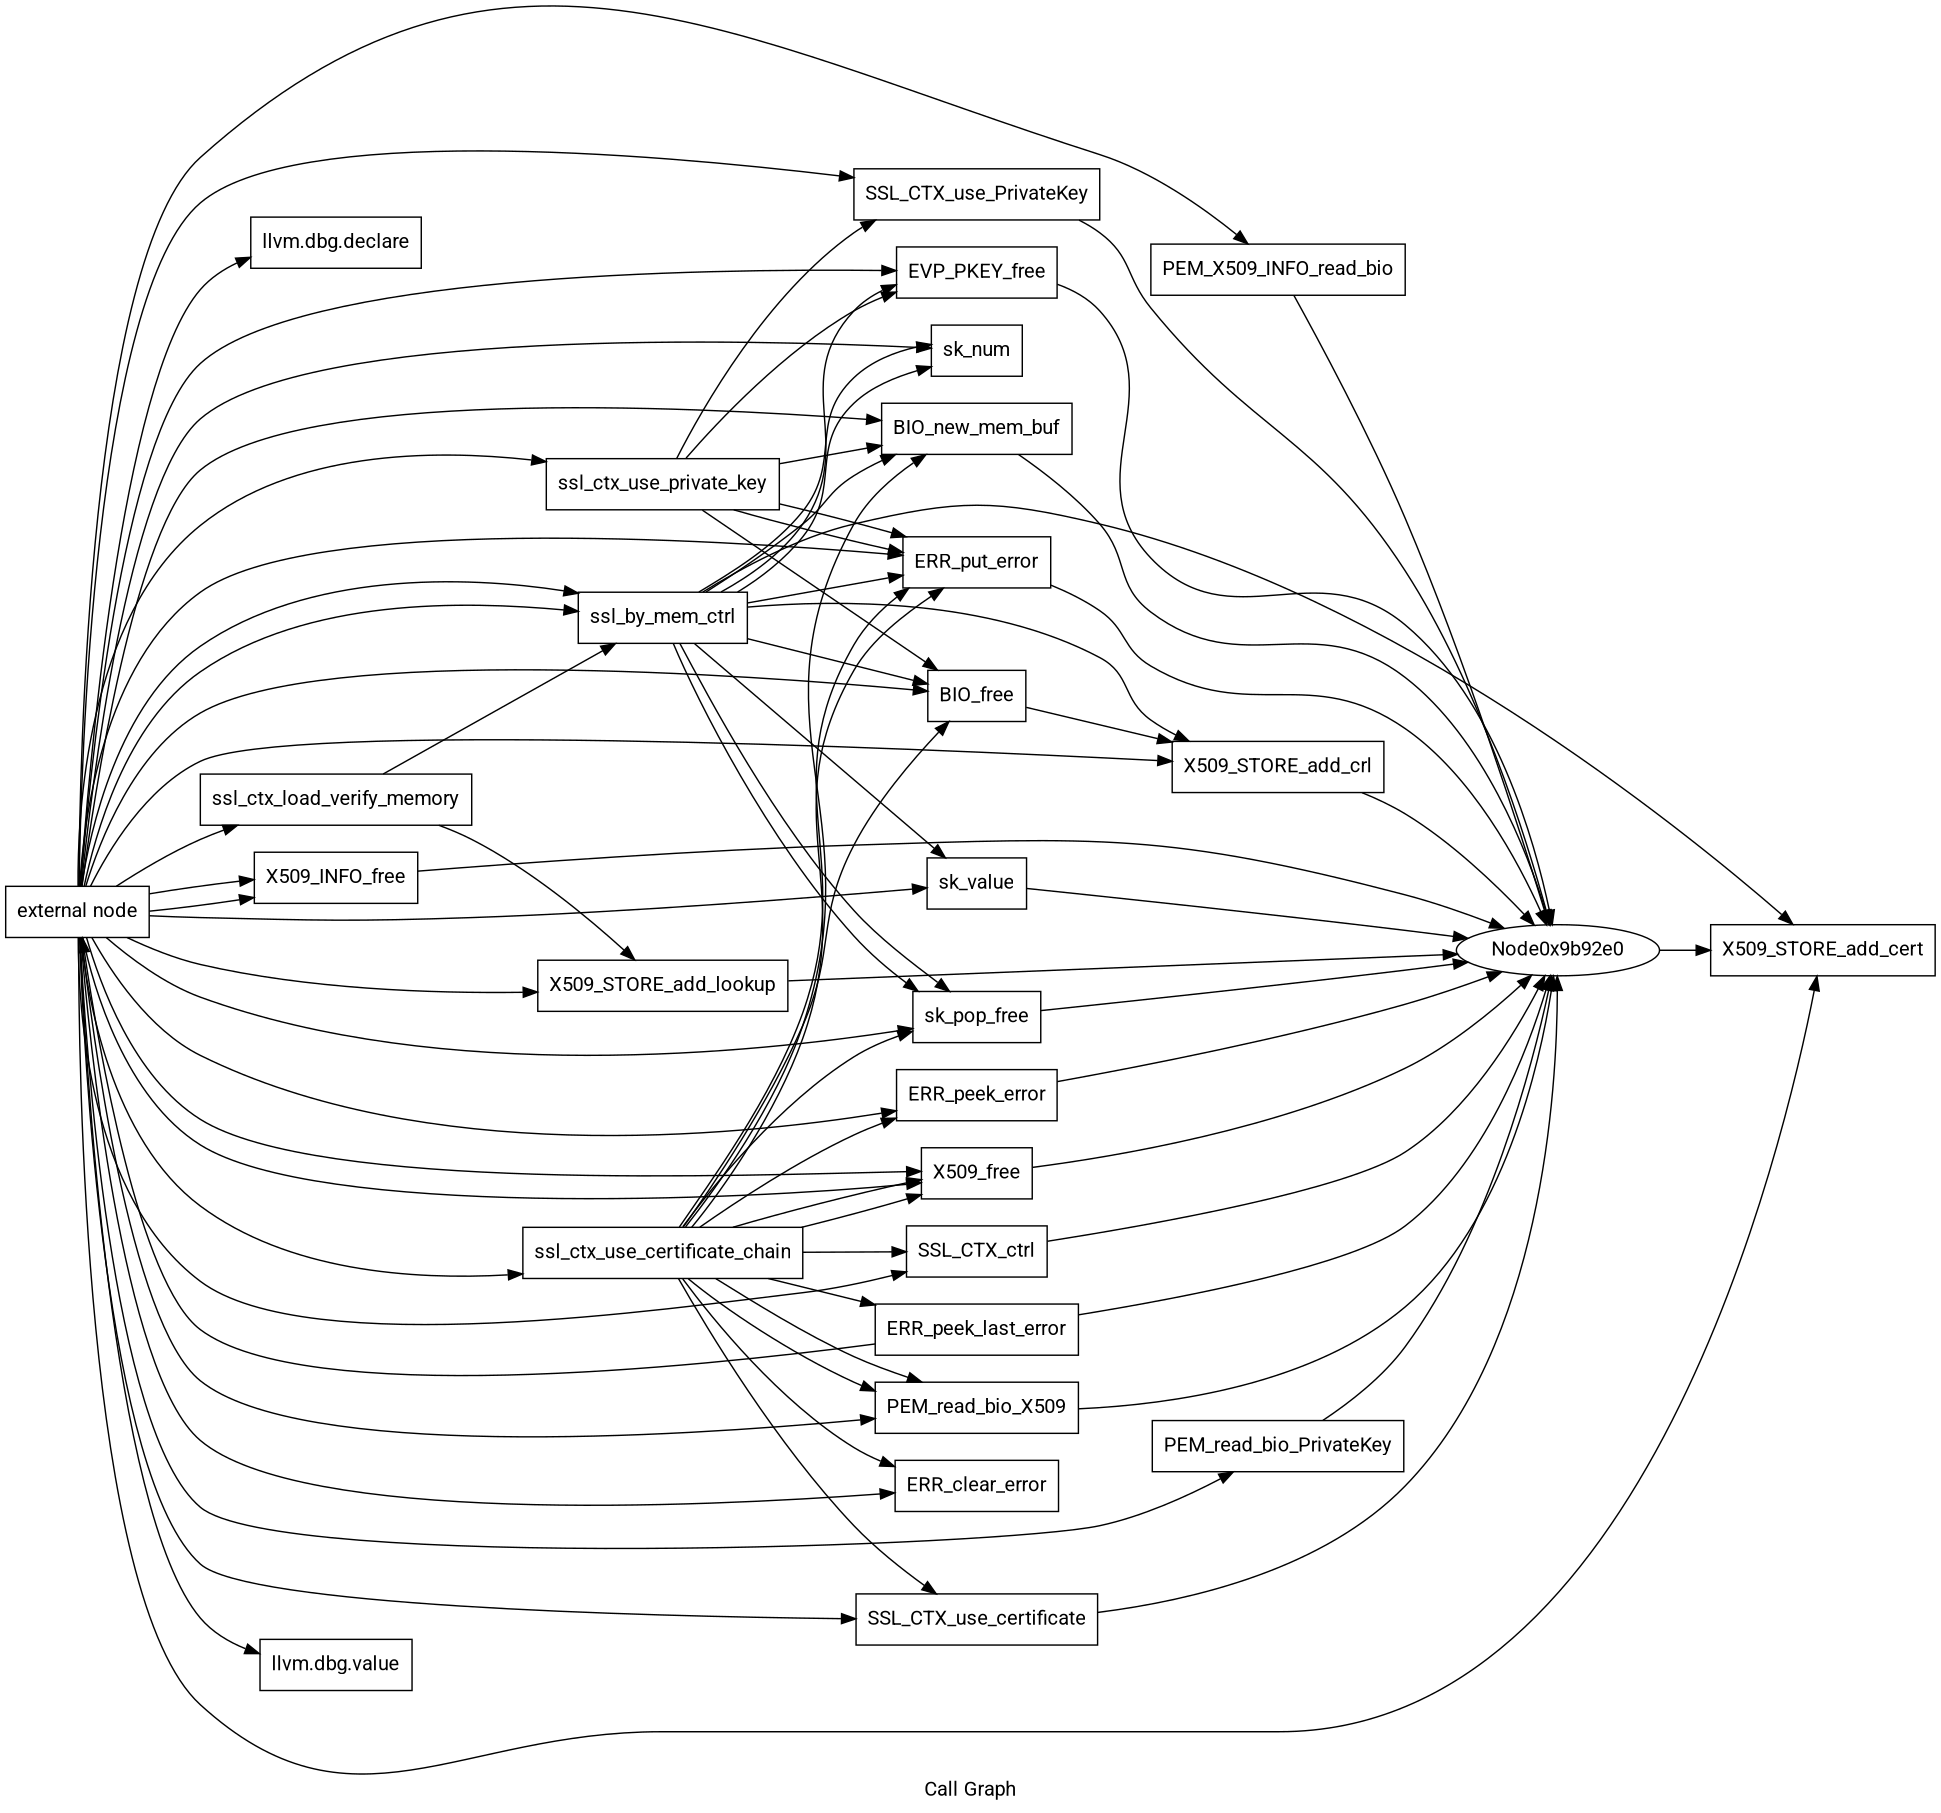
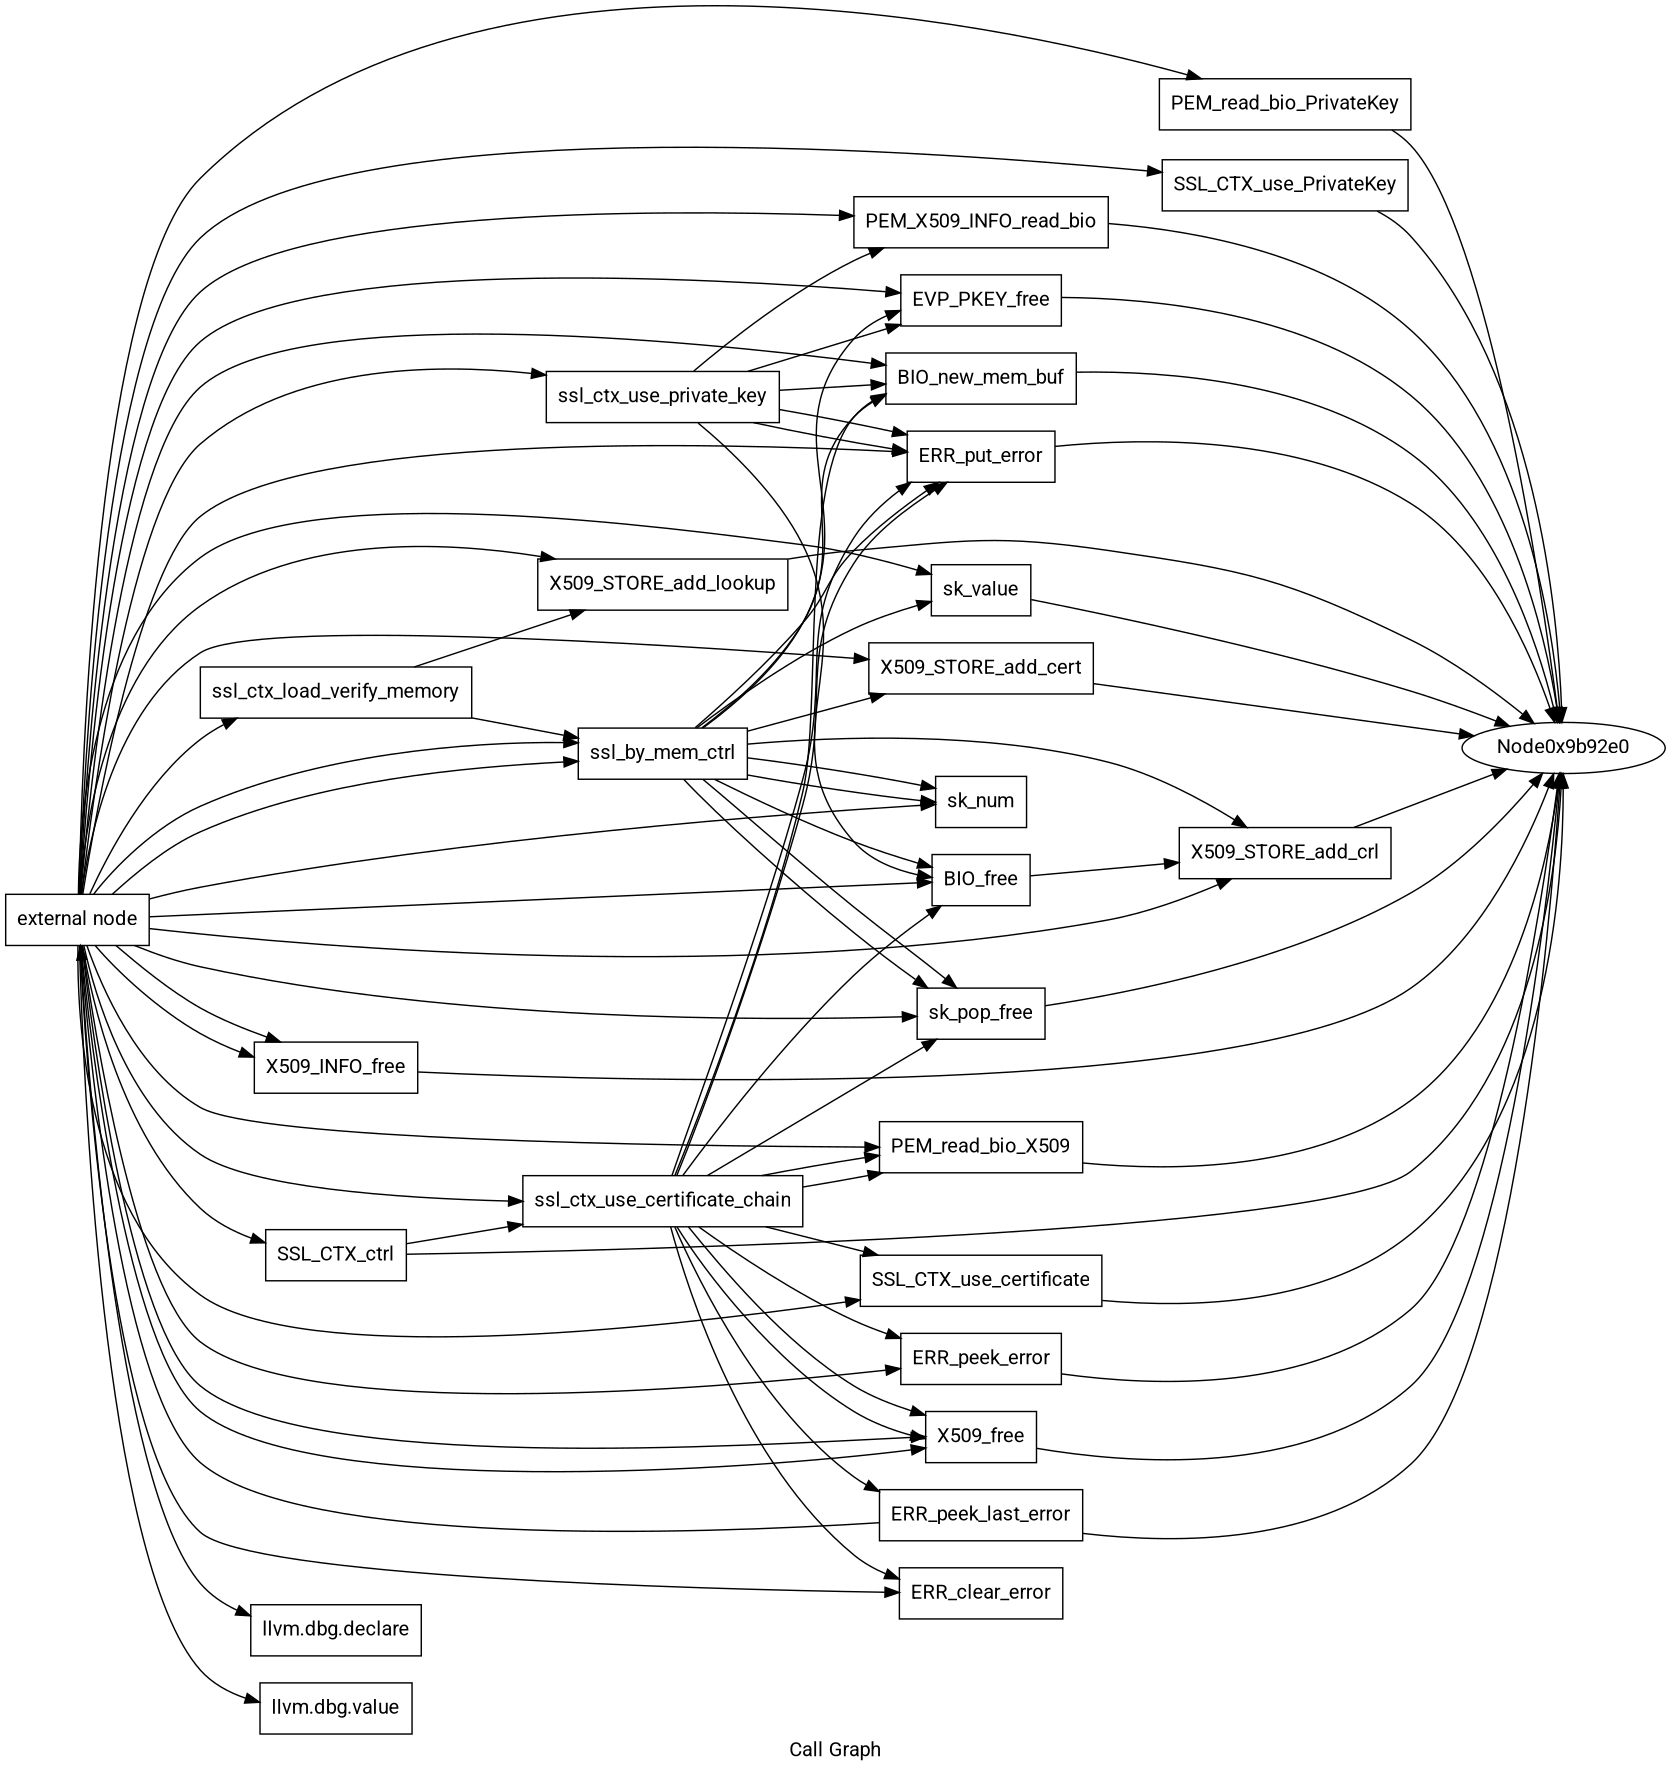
(756, 332) -> (778, 306)
(1678, 950) -> (1277, 709)
(847, 1252) -> (457, 1235)
